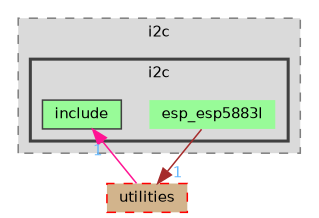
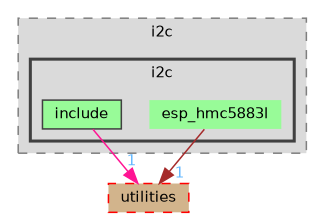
(212, 115) -> (215, 115)
(120, 163) -> (110, 150)
